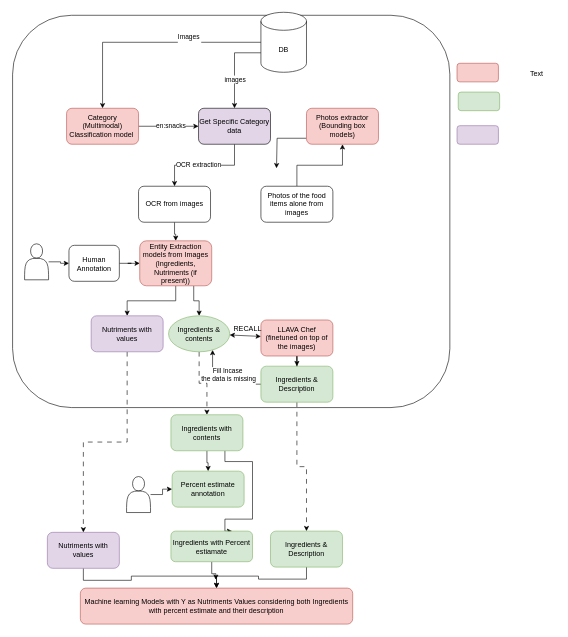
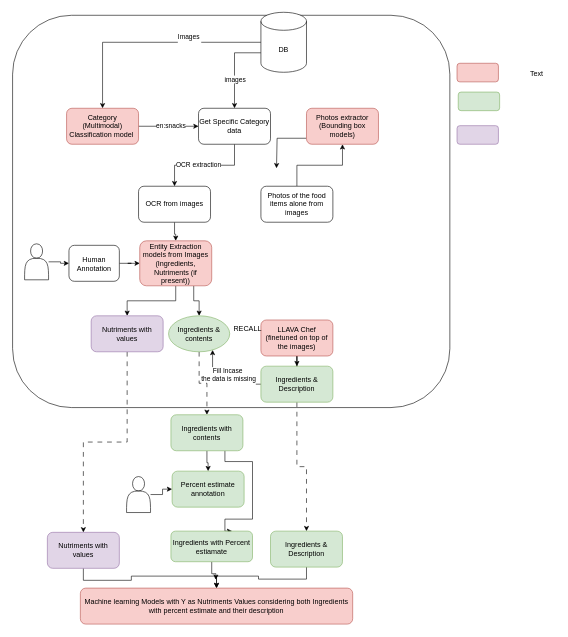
(234, 126) -> (234, 126)
(238, 336) -> none
